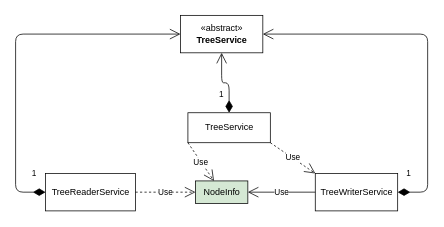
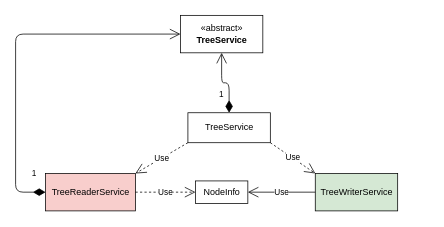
(428, 118) -> none
(200, 161) -> (163, 158)
(90, 192) -> (90, 192)
(222, 192) -> (222, 192)
(357, 192) -> (357, 192)
